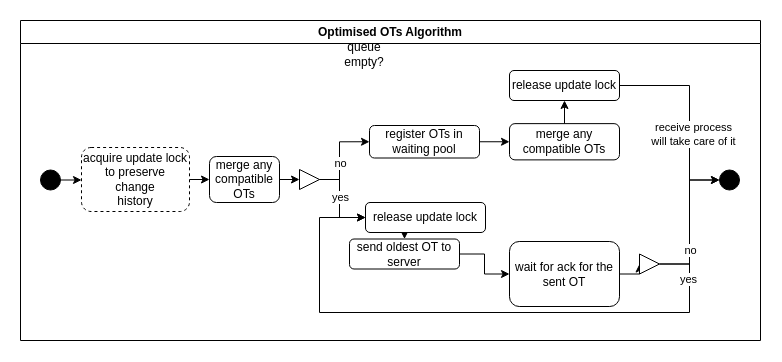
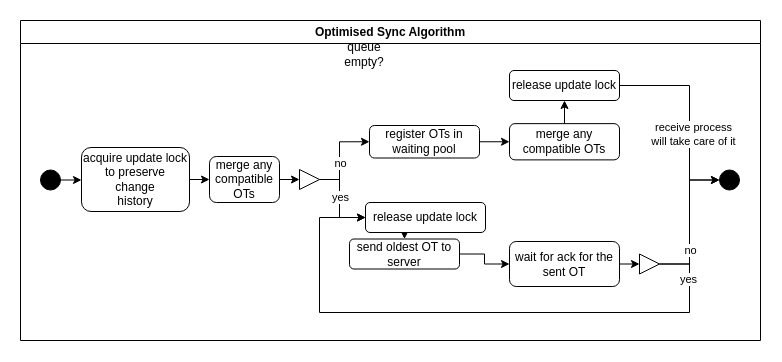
(391, 33) -> (391, 33)
(136, 180) -> (136, 180)
(565, 274) -> (565, 264)
